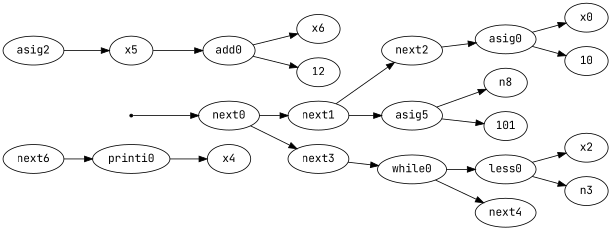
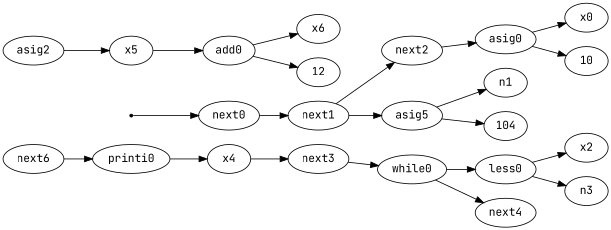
(506, 83) -> (506, 83)
(506, 126) -> (506, 126)
(270, 135) -> (265, 159)
